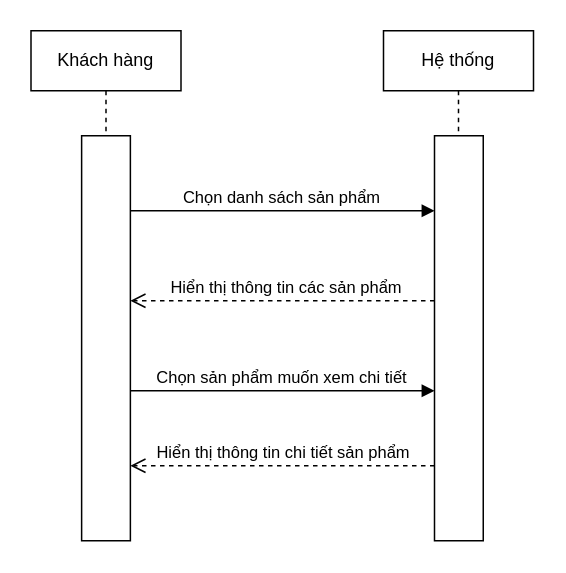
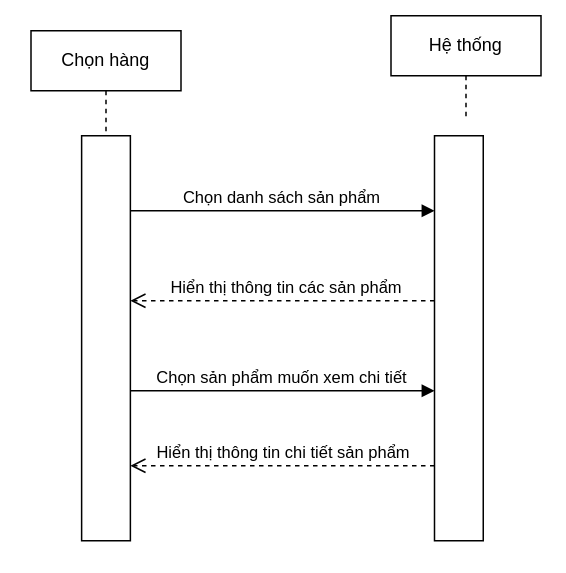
(106, 61) -> (106, 61)
(458, 83) -> (466, 68)
